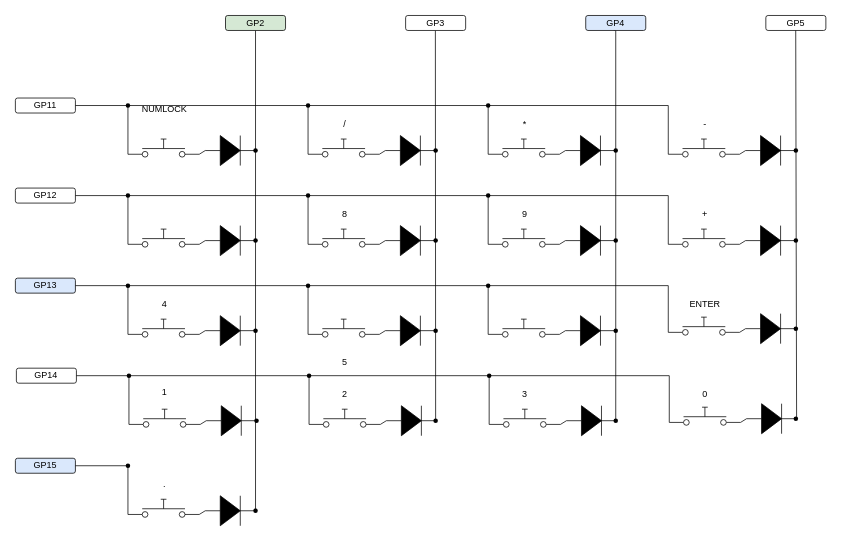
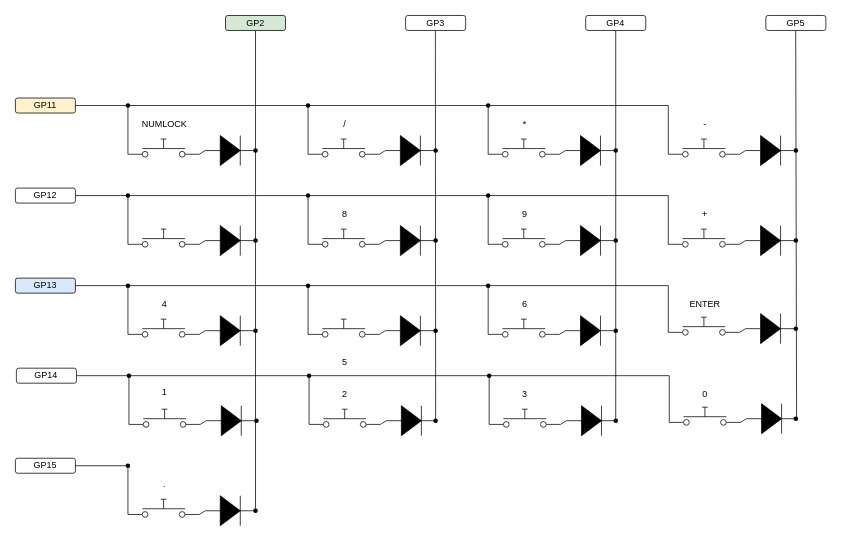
(615, 23) -> (615, 23)
(45, 105) -> (45, 105)
(164, 109) -> (164, 124)
none -> (524, 304)
(45, 465) -> (45, 465)
